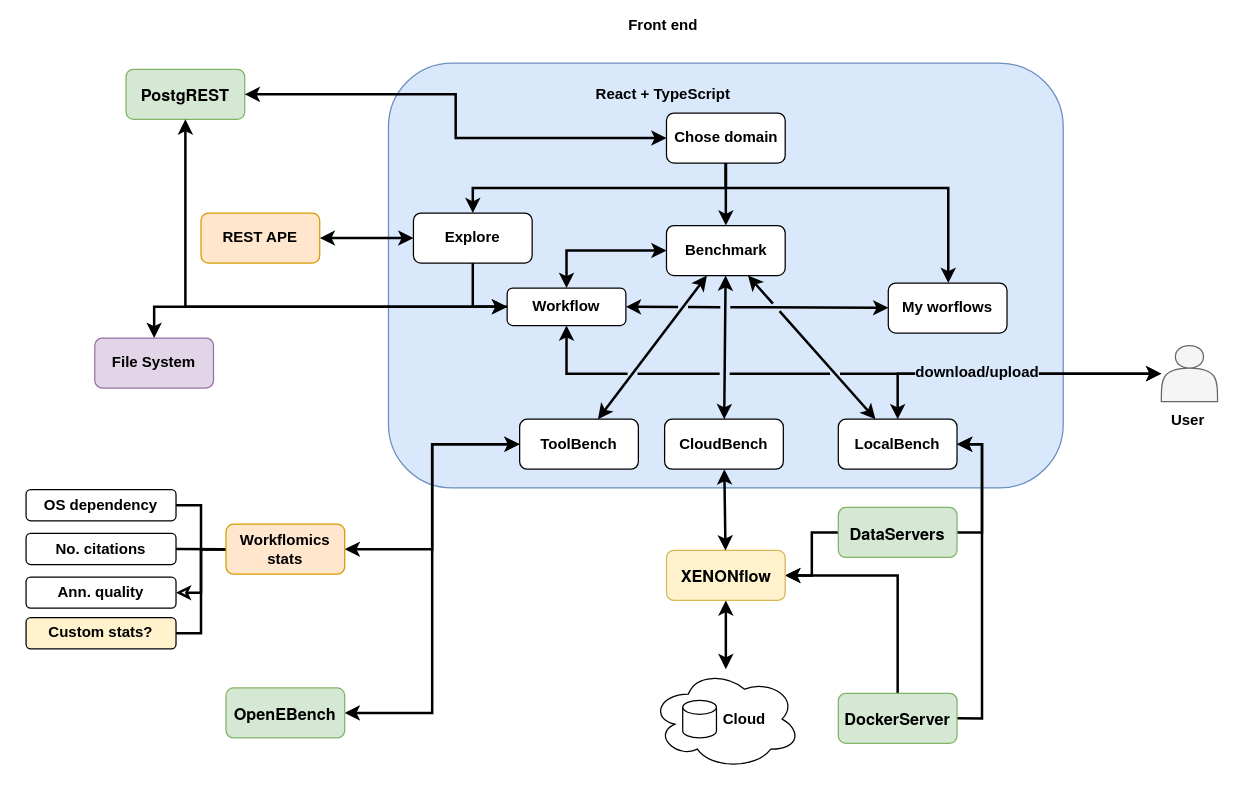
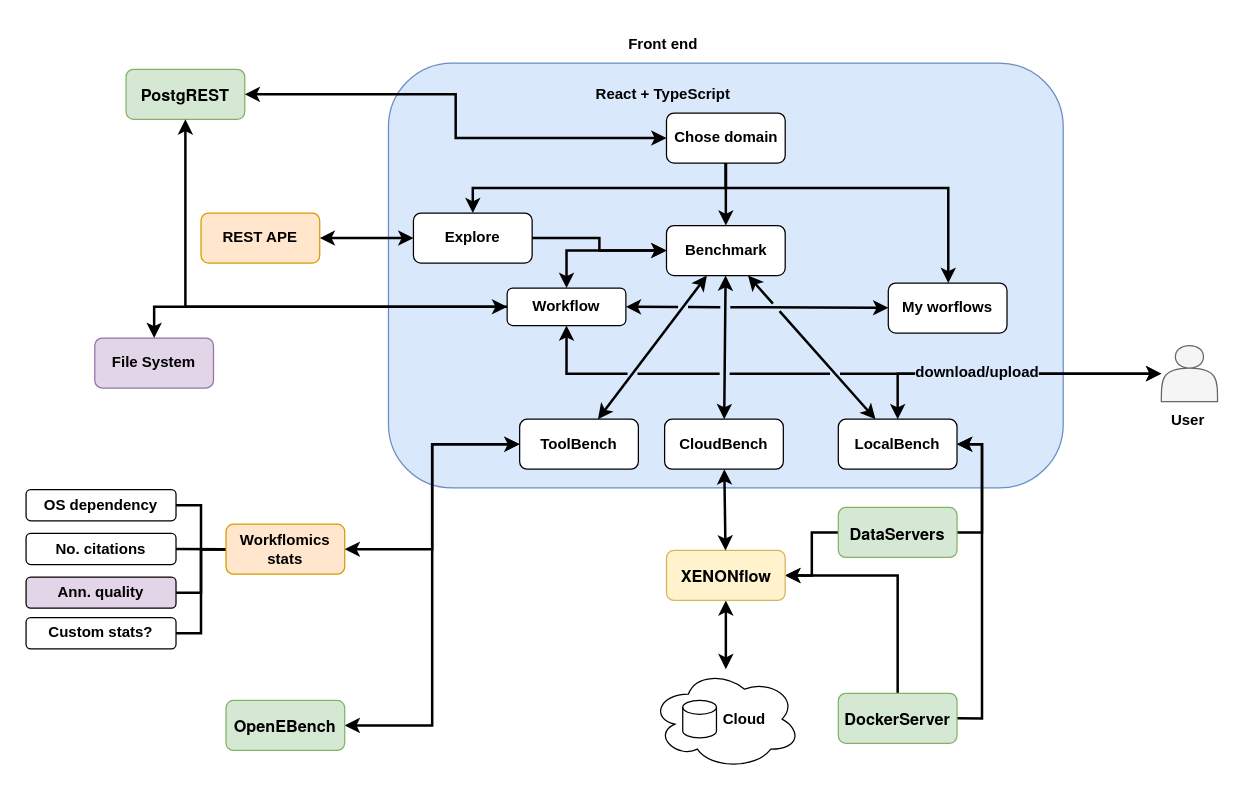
(663, 26) -> (663, 44)
(473, 282) -> (570, 238)
(101, 593) -> (101, 593)
(188, 593) -> (183, 593)
(101, 633) -> (101, 633)
(285, 713) -> (285, 726)
